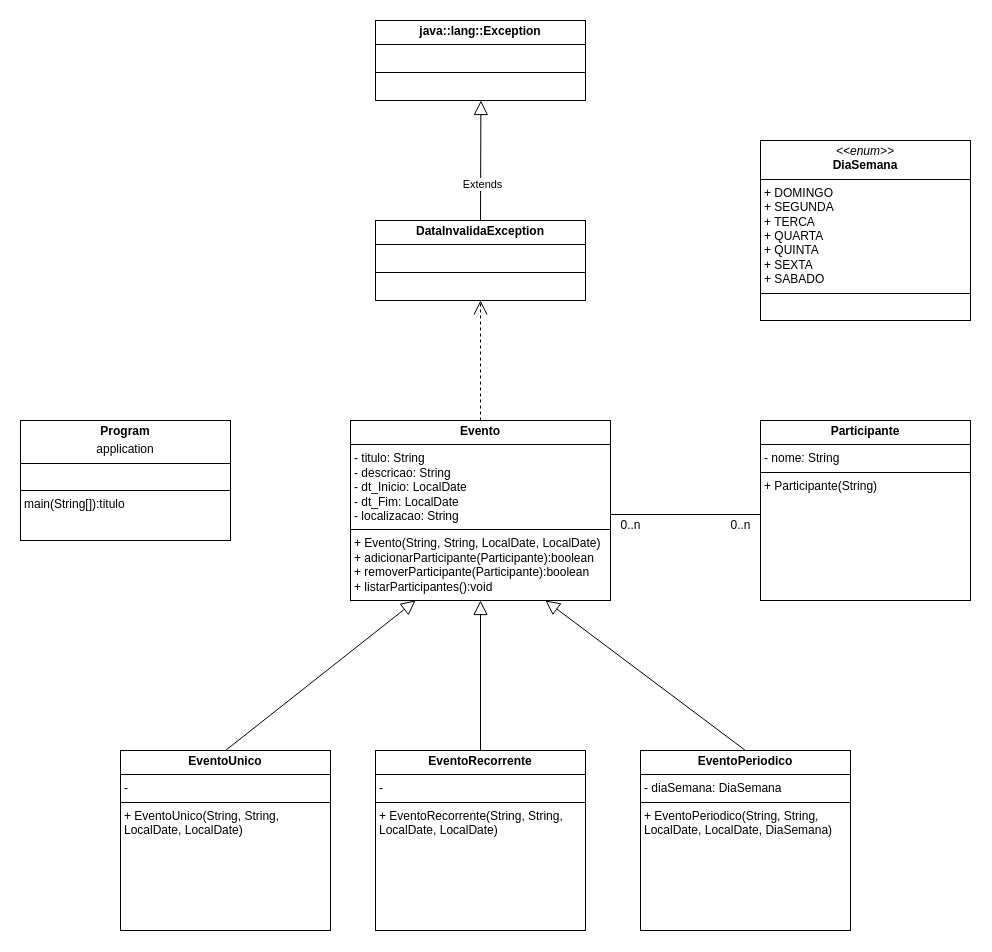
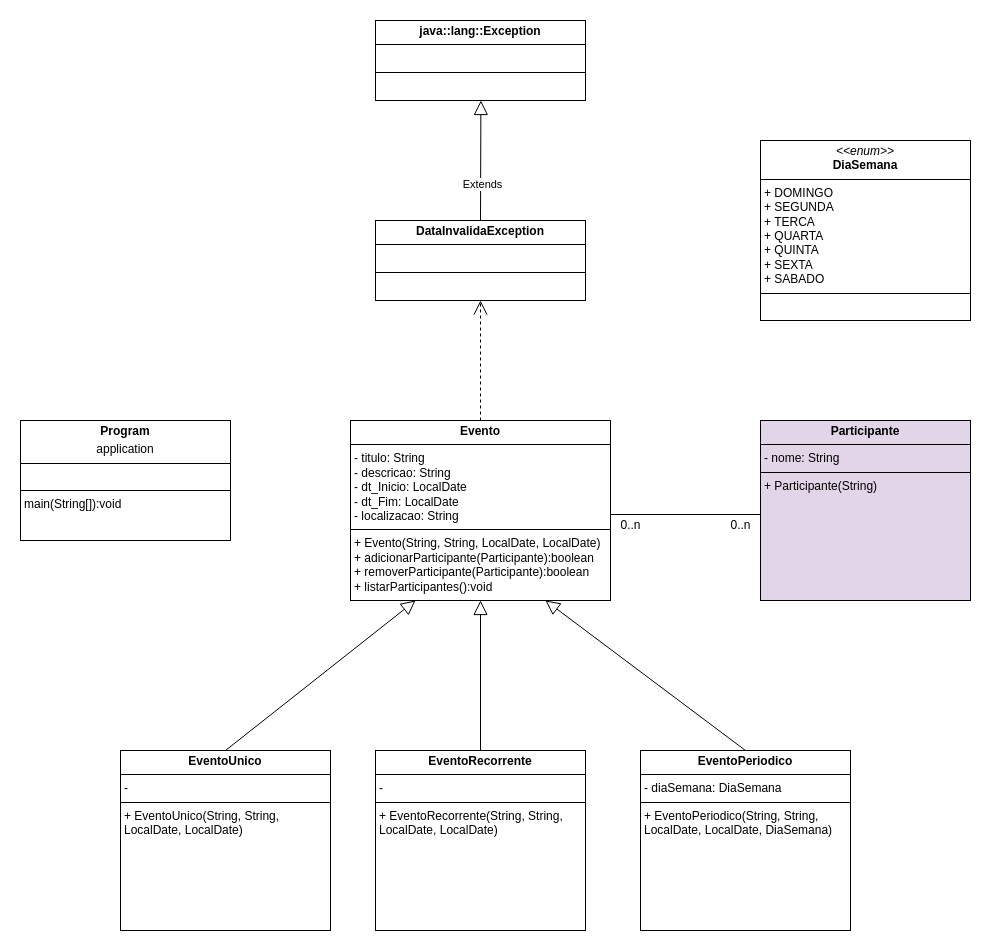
(83, 442) -> (78, 442)
(866, 511) -> (866, 511)
